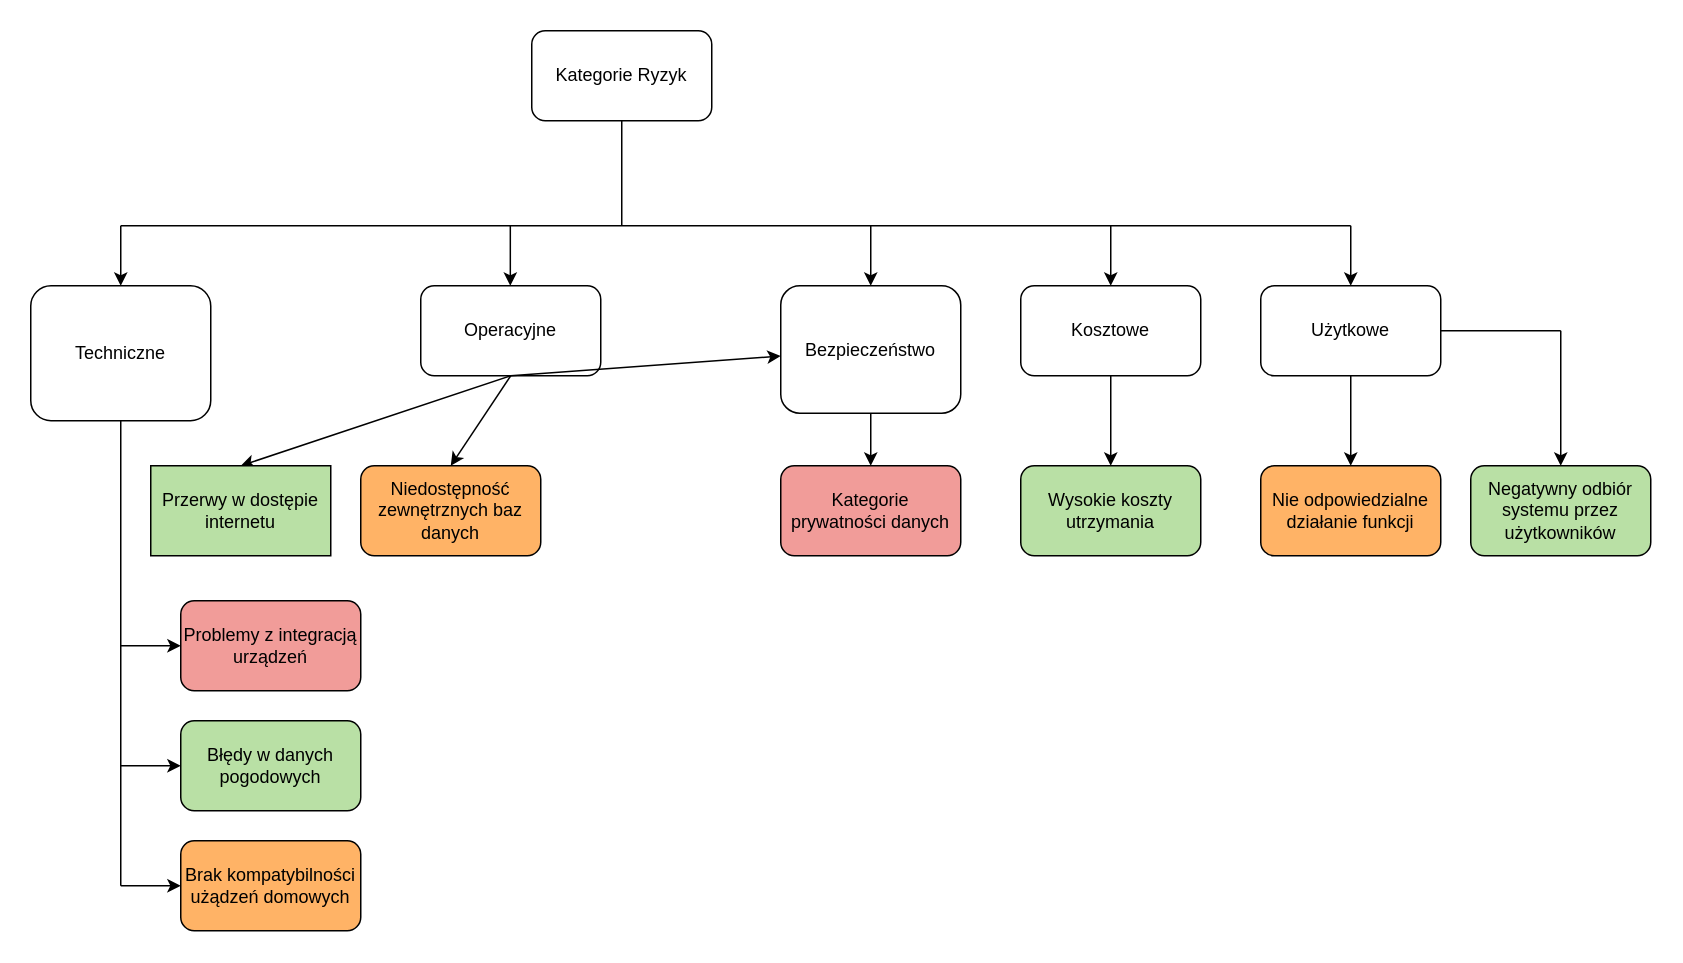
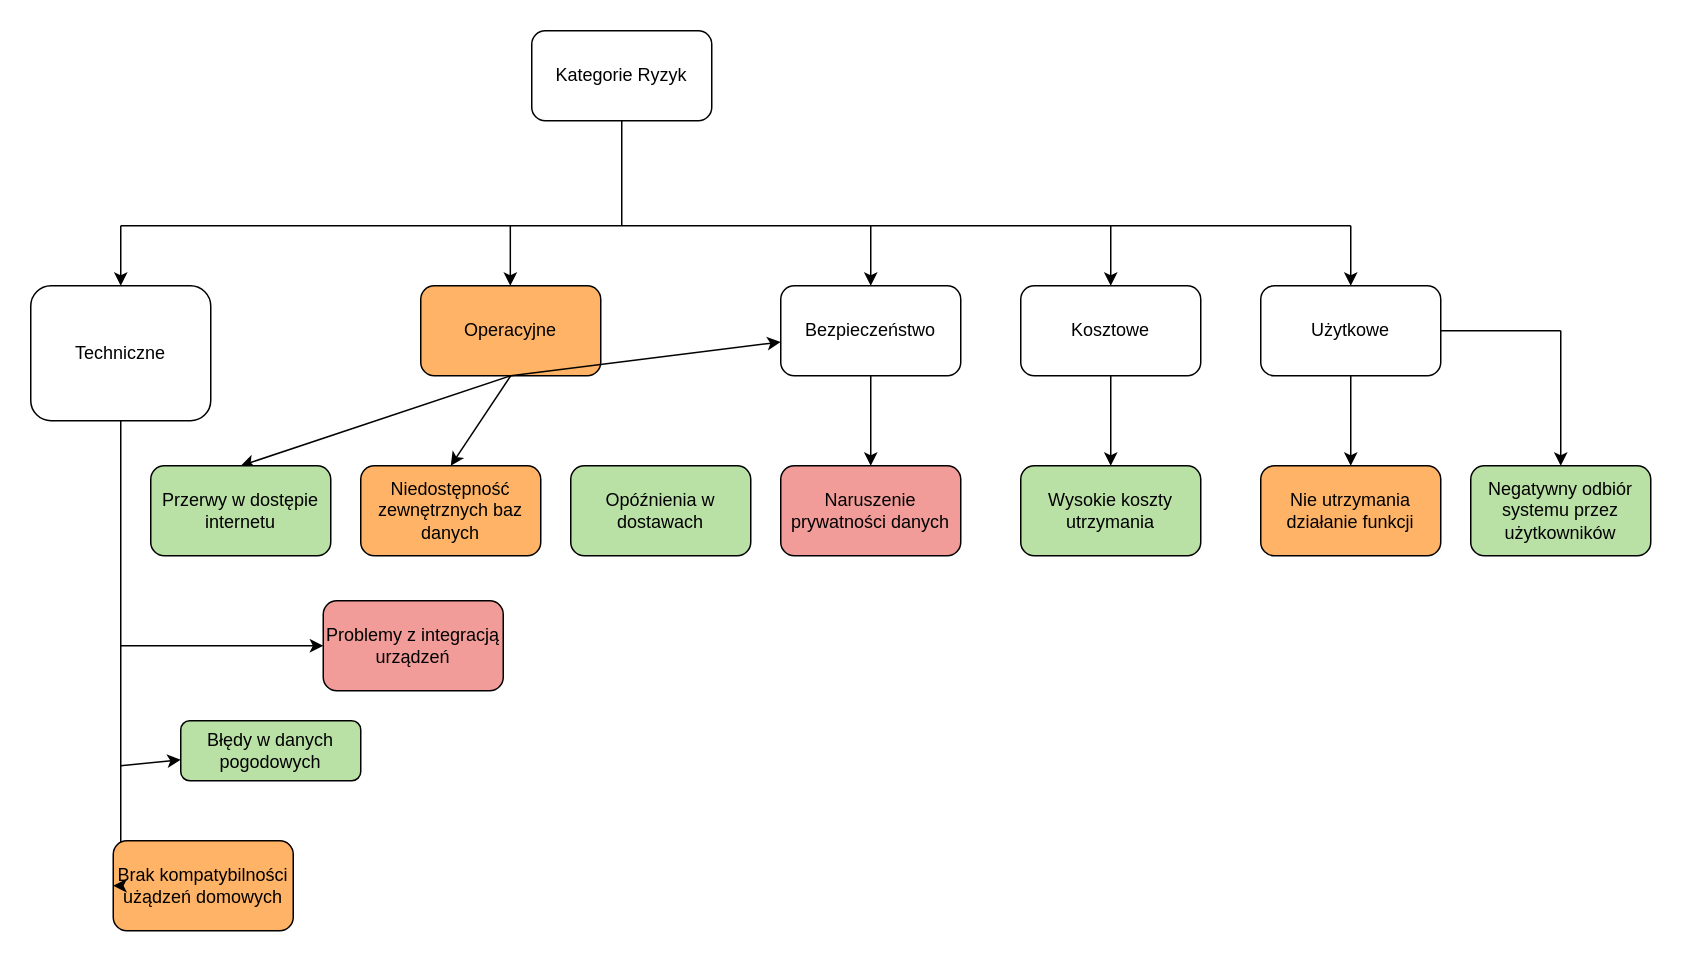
(511, 331) -> (511, 331)
(871, 350) -> (871, 331)
(241, 511) -> (241, 511)
none -> (661, 511)
(871, 511) -> (871, 511)
(1351, 511) -> (1351, 511)
(271, 646) -> (413, 646)
(271, 766) -> (271, 751)
(271, 886) -> (203, 886)
